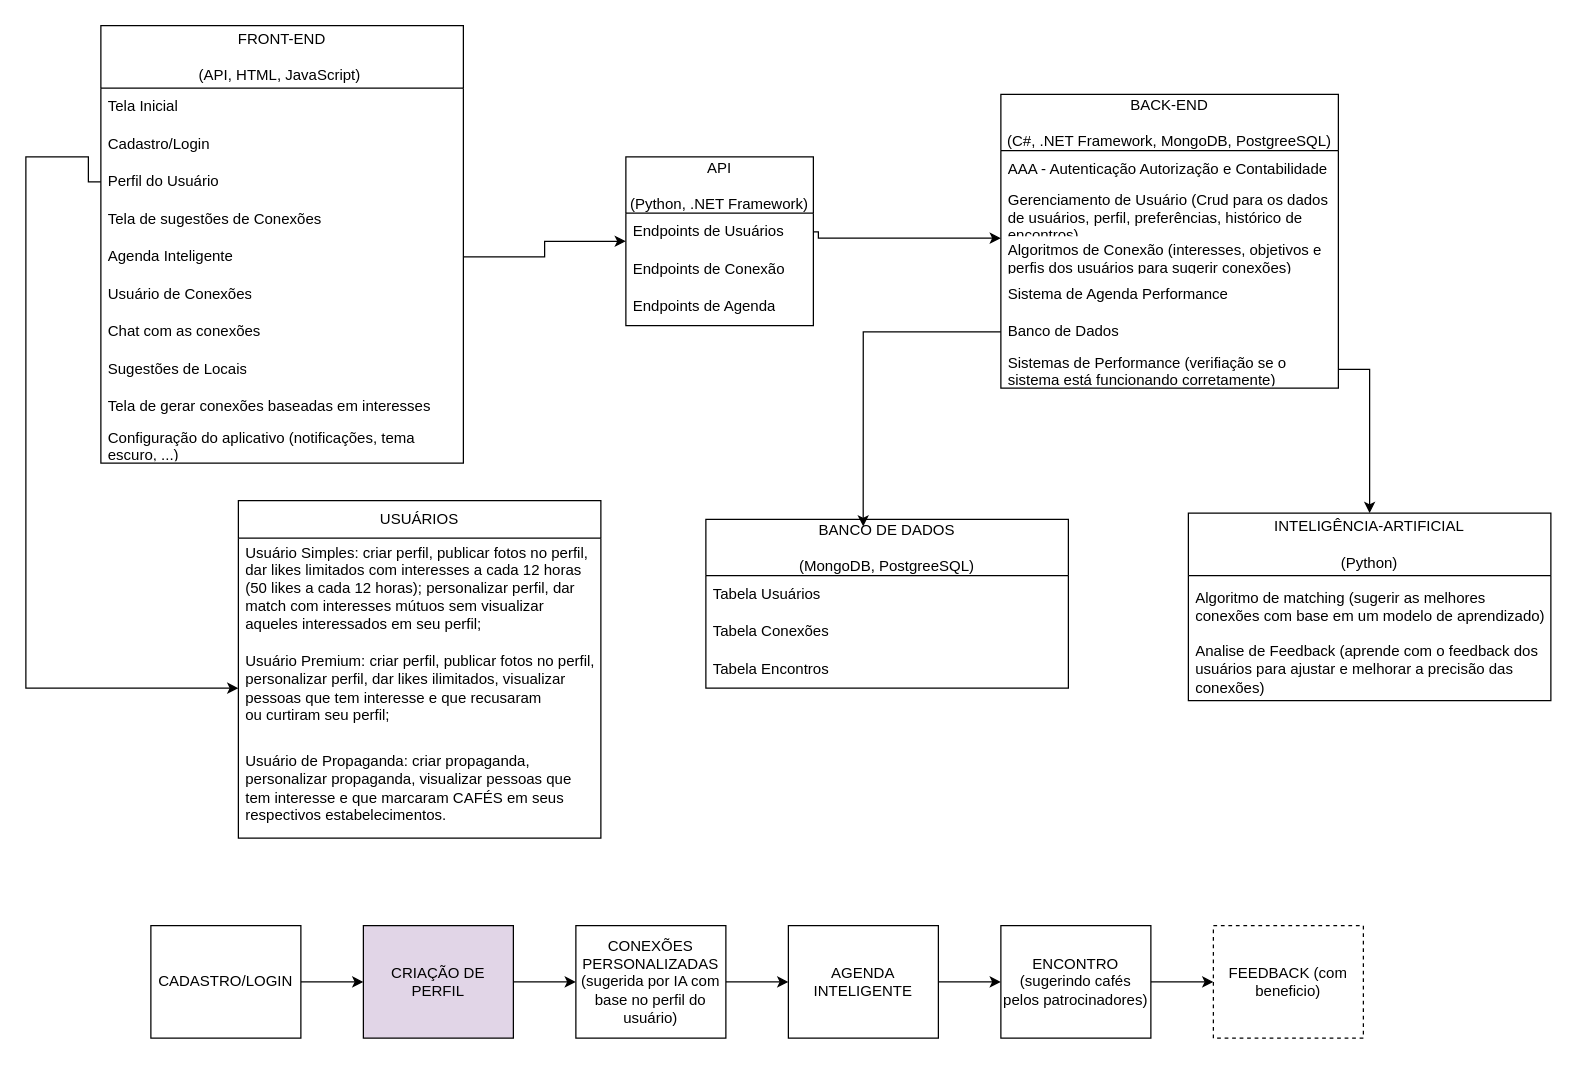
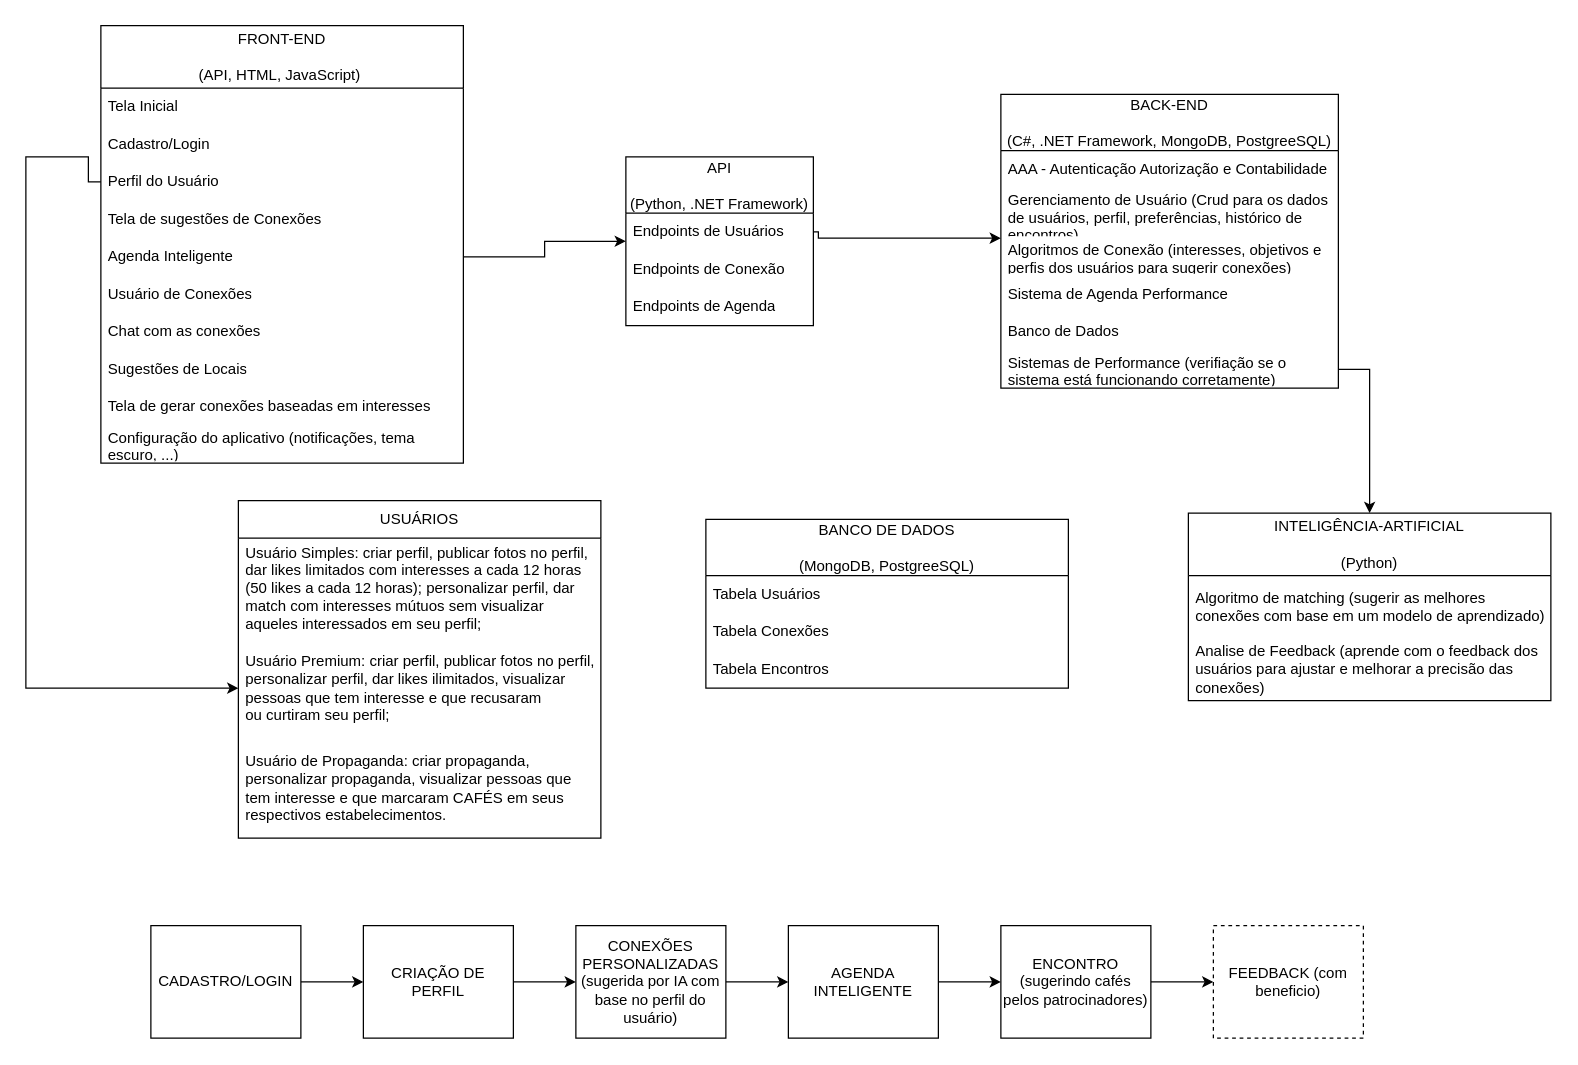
(863, 358) -> none
(438, 982) -> (438, 982)
